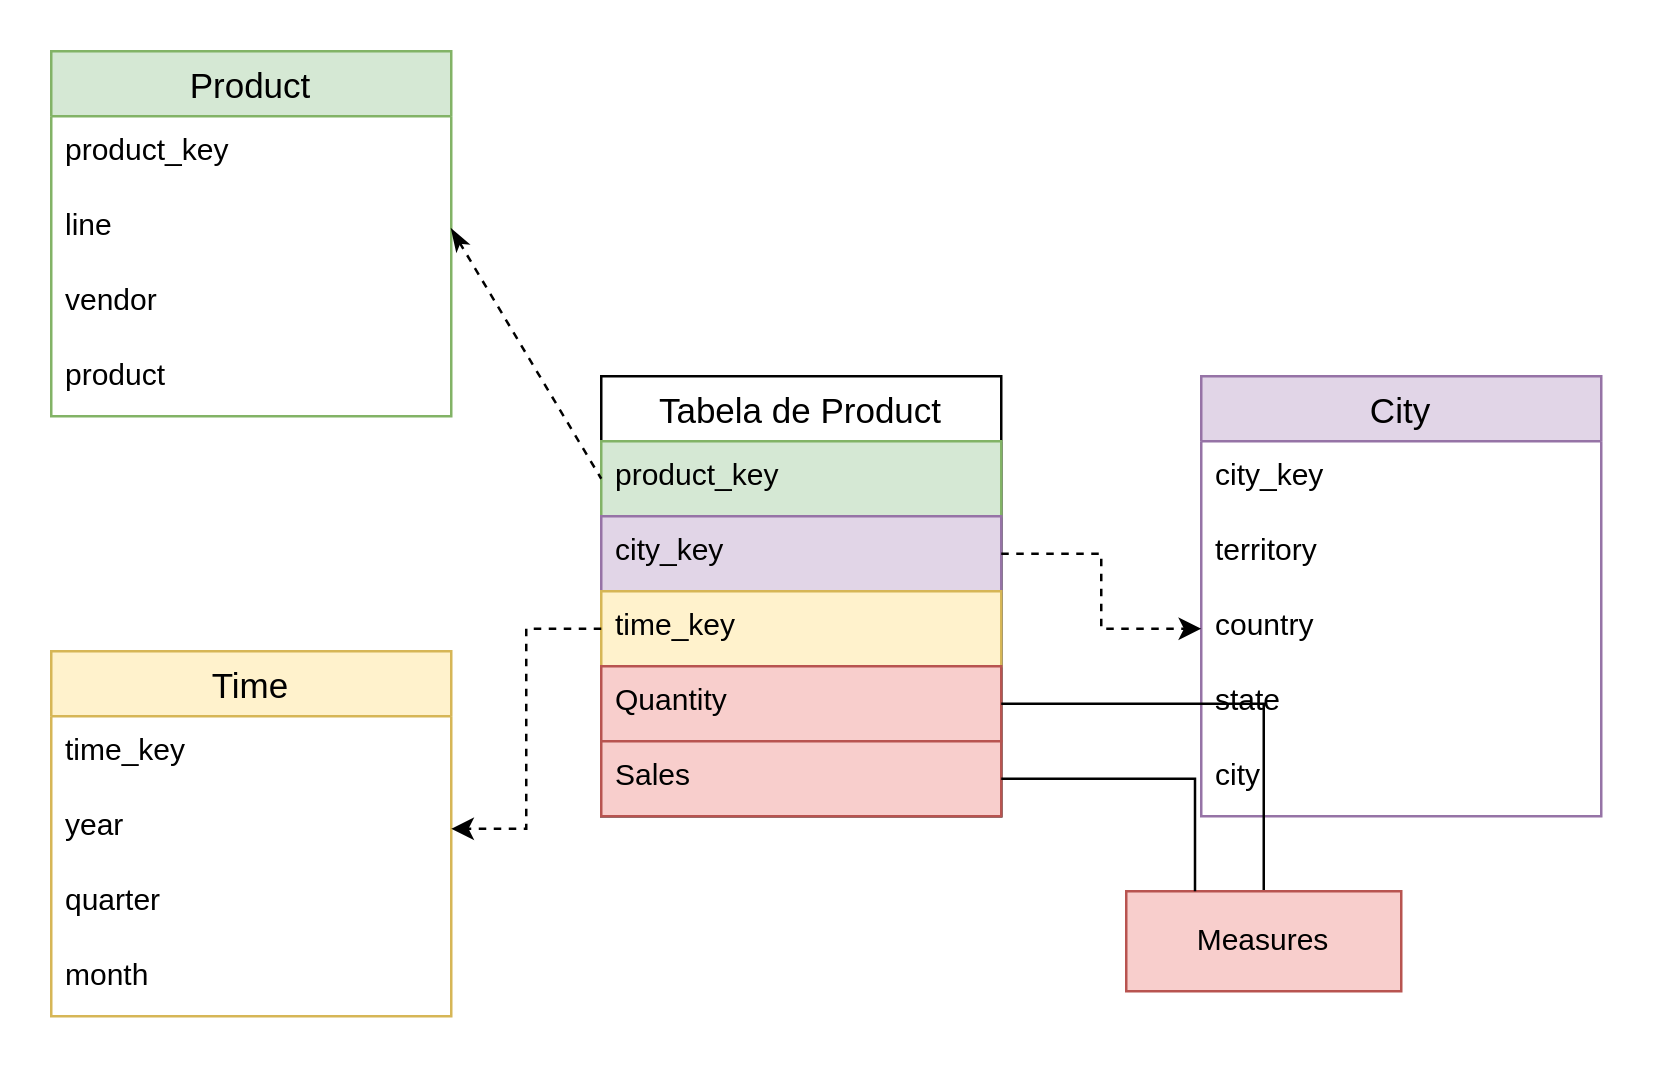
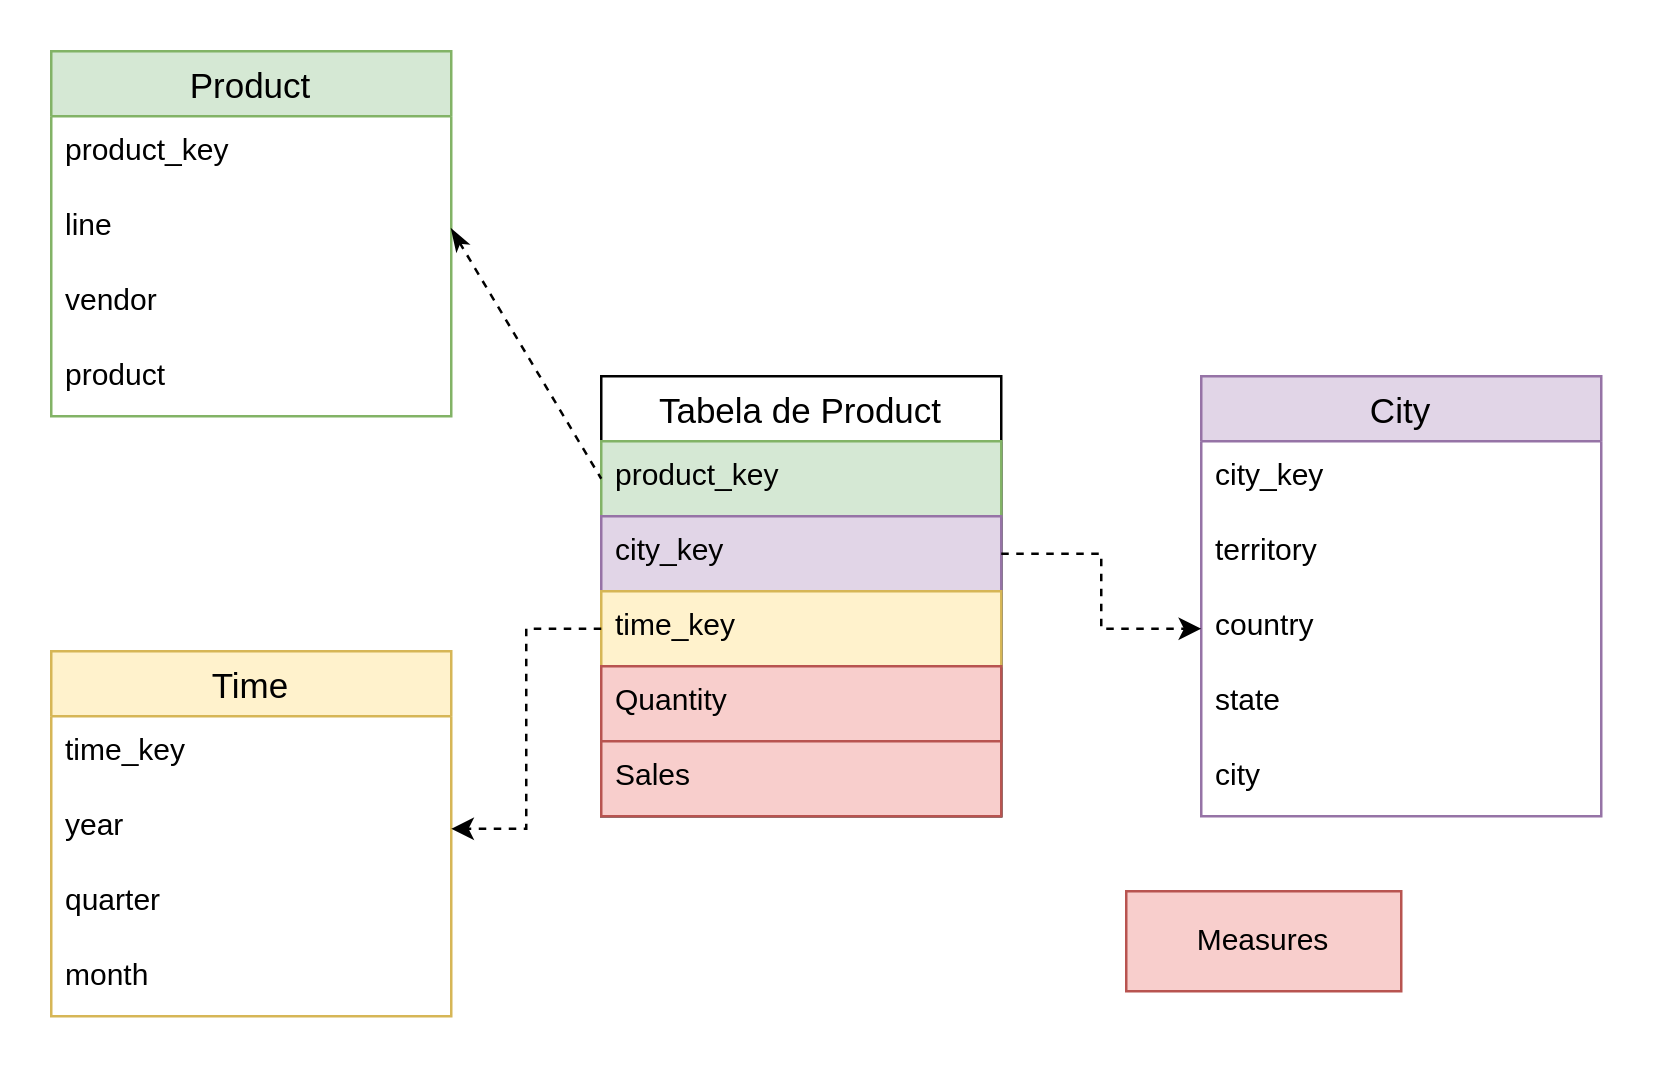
(1100, 704) -> none
(1156, 779) -> none
